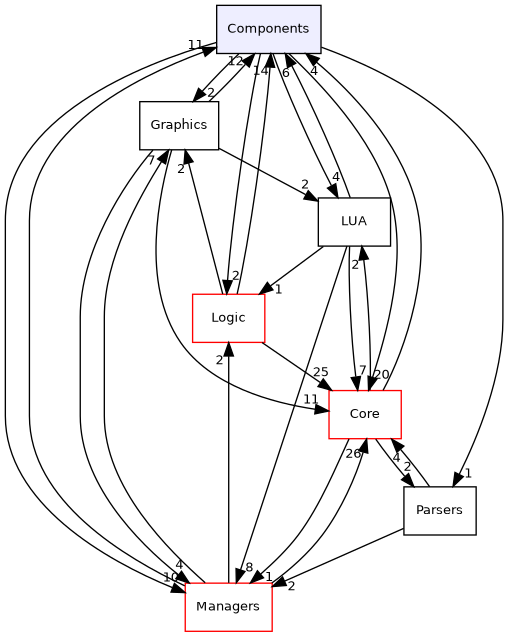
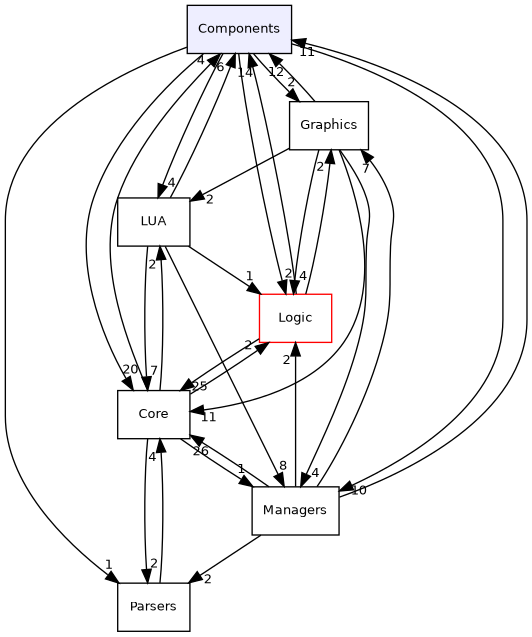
none -> (305, 215)
none -> (219, 376)
(365, 415) -> (154, 415)
(344, 555) -> (230, 555)
(229, 607) -> (296, 511)
